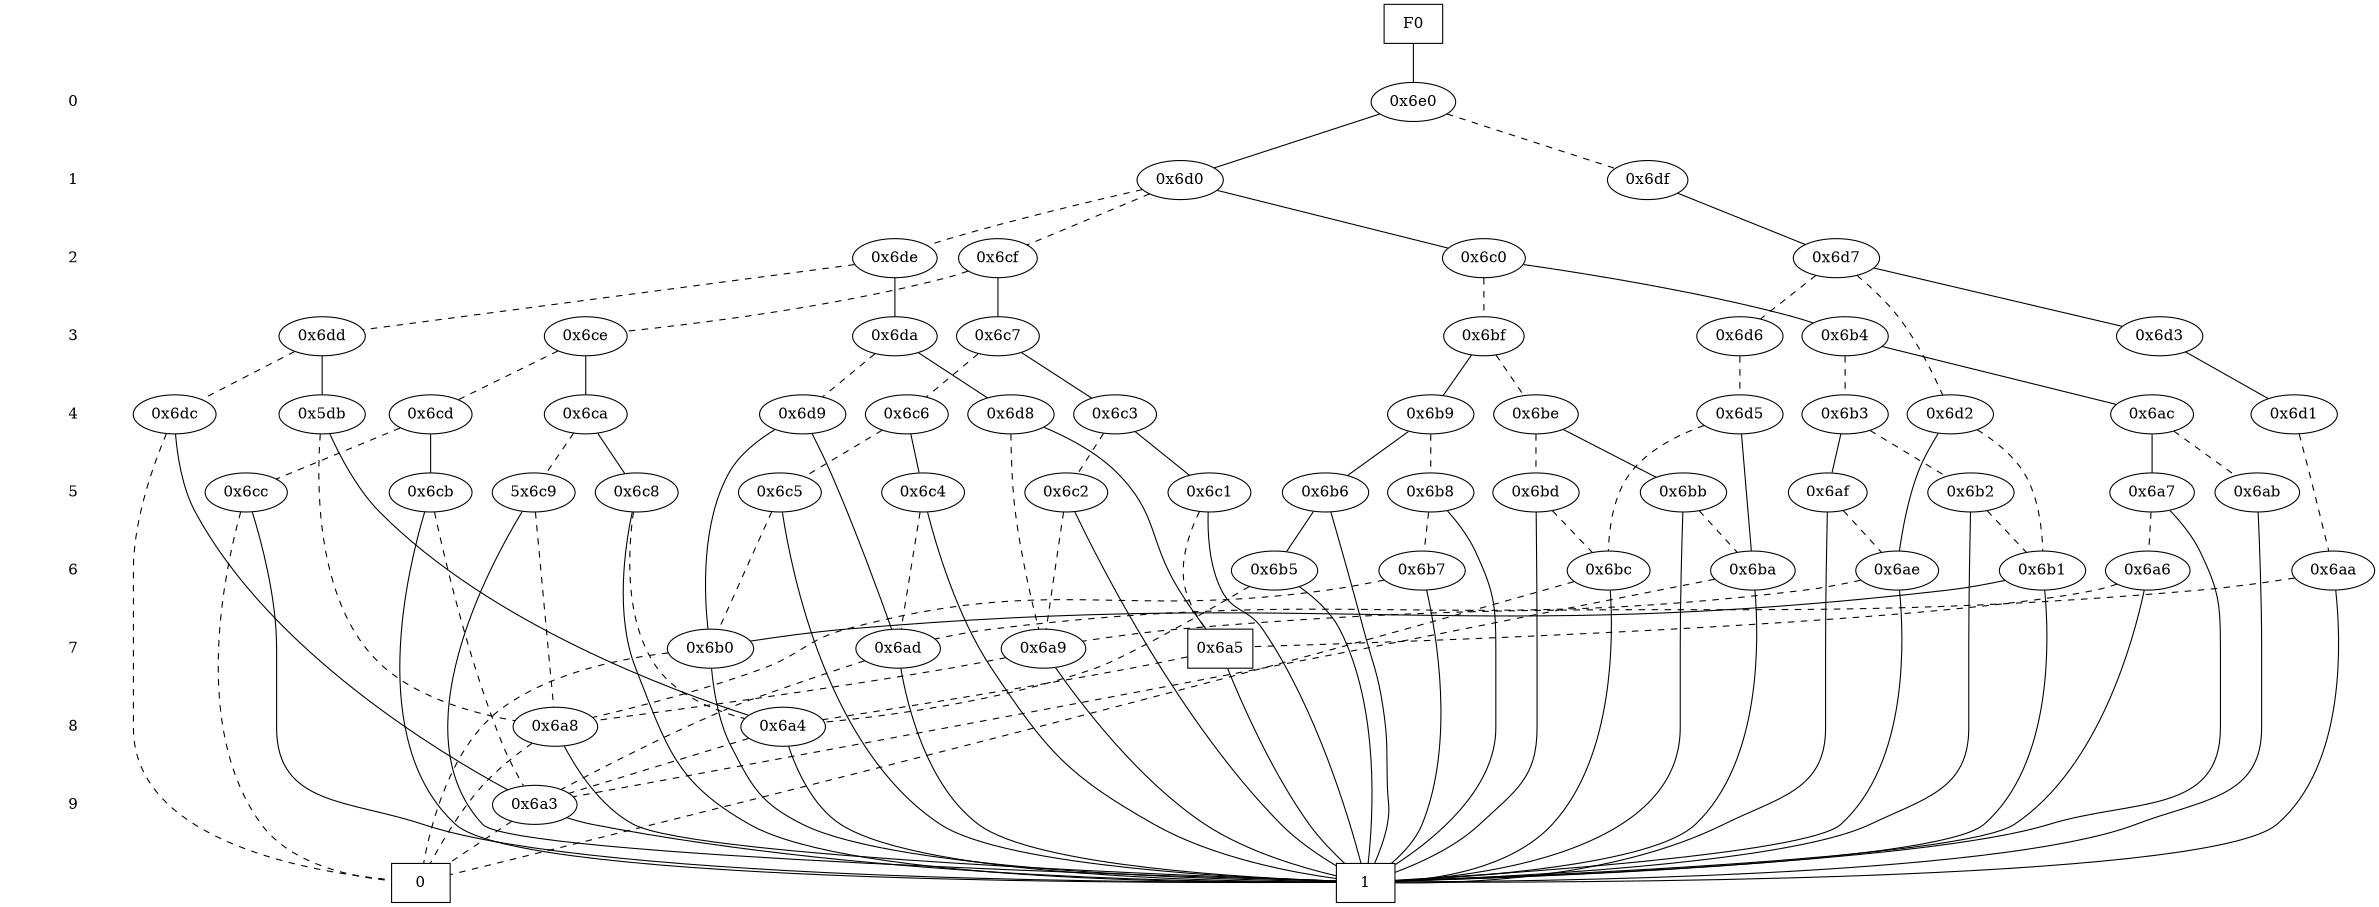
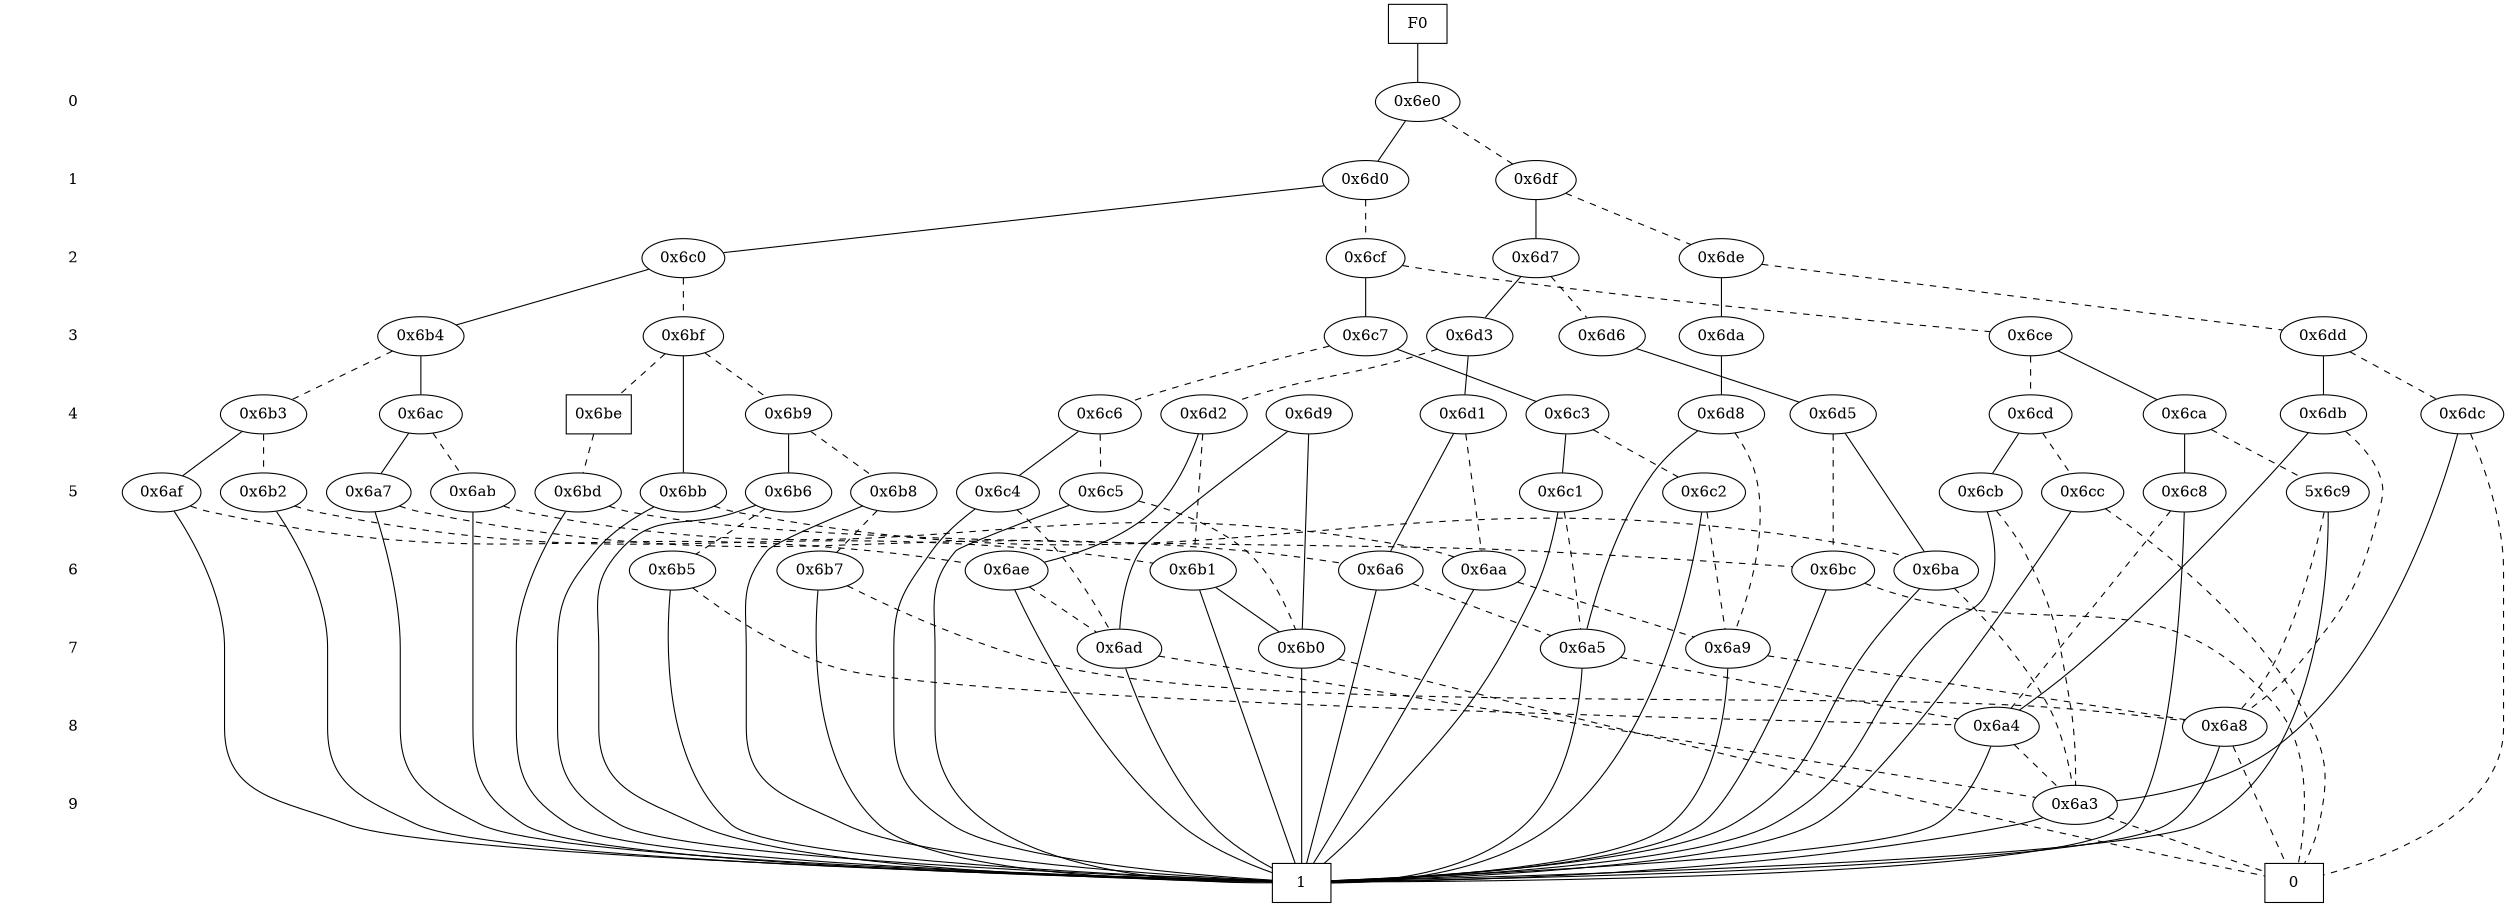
(1034, 215) -> (1628, 219)
(1907, 330) -> (1337, 375)
(849, 375) -> none
(1457, 375) -> (736, 375)
(1740, 375) -> (1714, 374)
(322, 414) -> (2323, 414)
(1536, 414) -> (599, 414)
(1610, 453) -> (683, 414)
none -> (1422, 492)
none -> (979, 531)
(1300, 532) -> (731, 532)
(1220, 649) -> (1583, 649)
